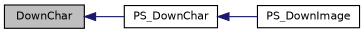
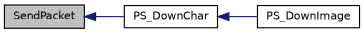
(44, 17) -> (44, 17)
